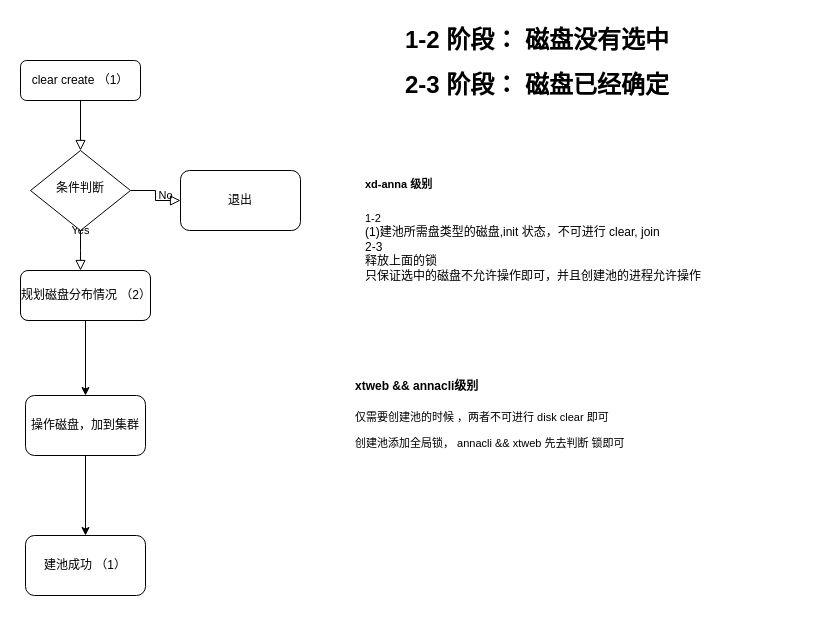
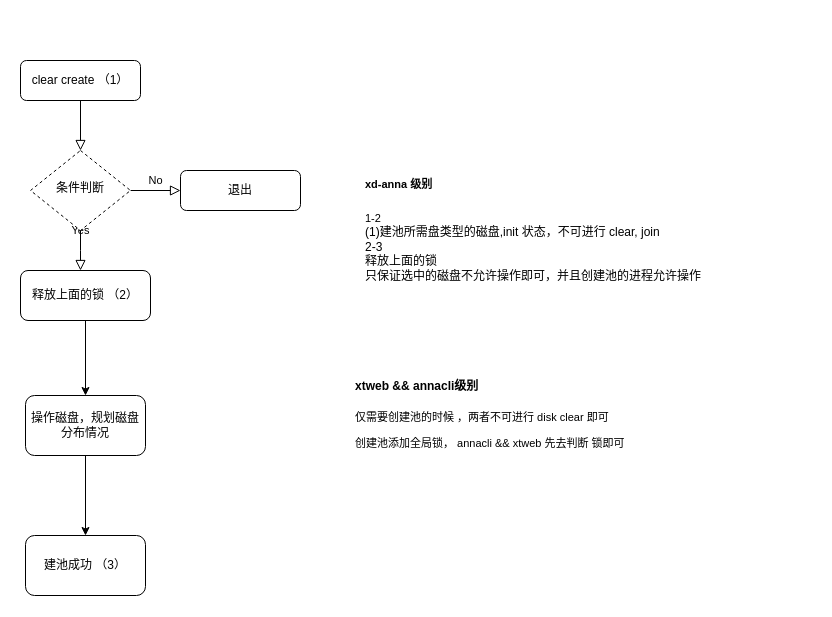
(561, 81) -> none
(81, 191) -> (81, 191)
(241, 201) -> (241, 191)
(86, 296) -> (86, 296)
(86, 426) -> (86, 426)
(86, 566) -> (86, 566)
